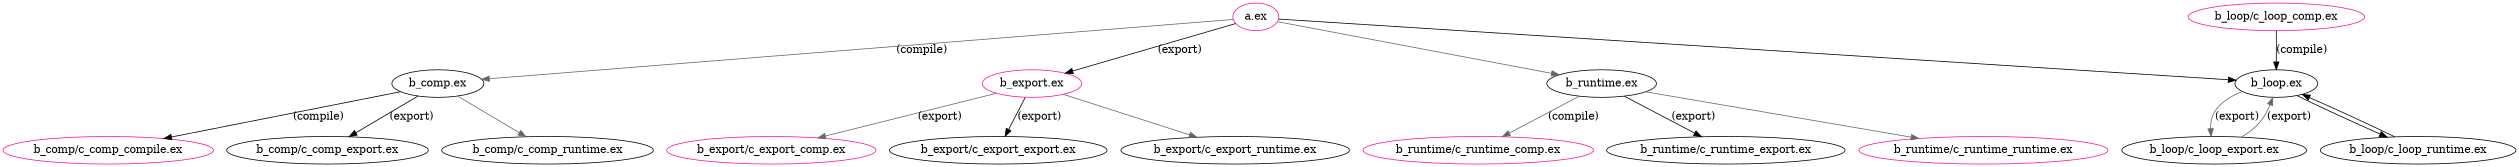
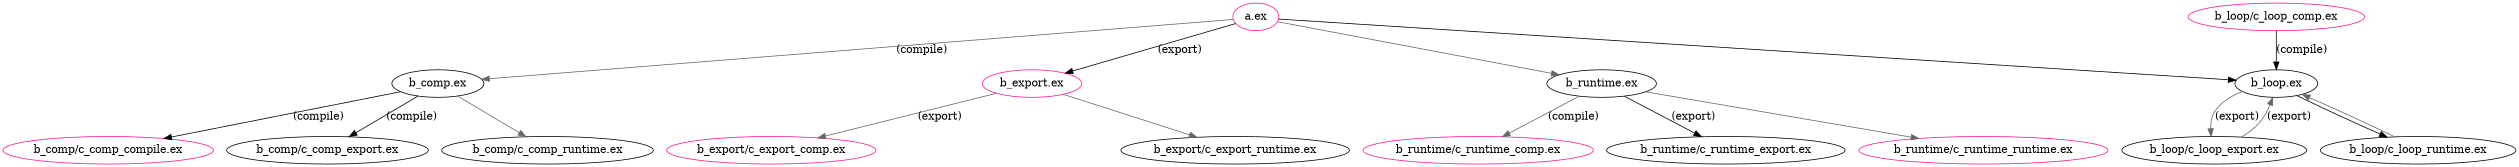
(412, 117) -> (412, 117)
(2352, 117) -> (2352, 117)
(998, 150) -> none
